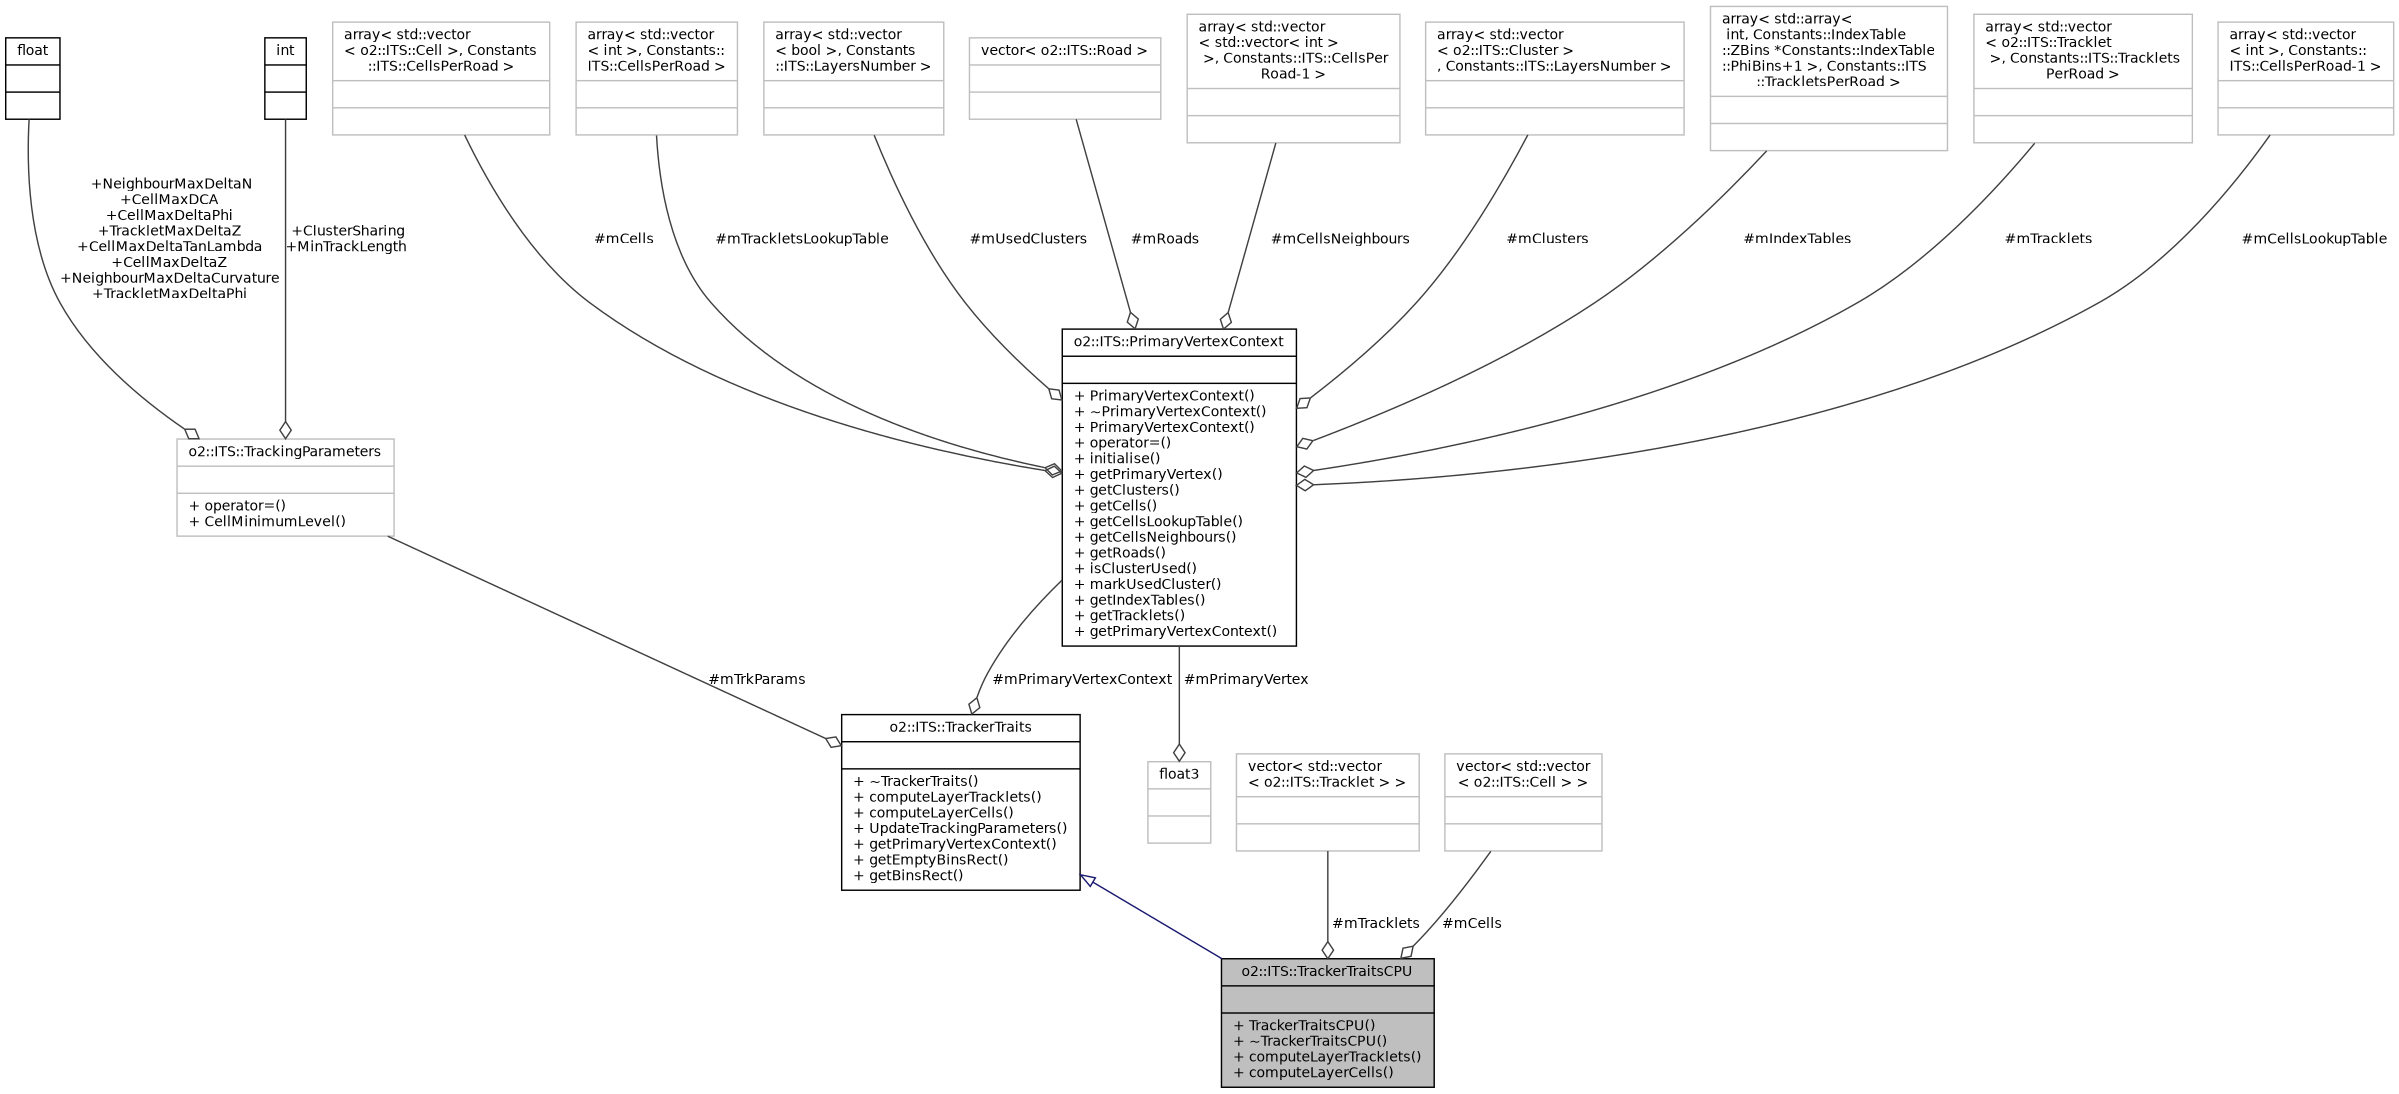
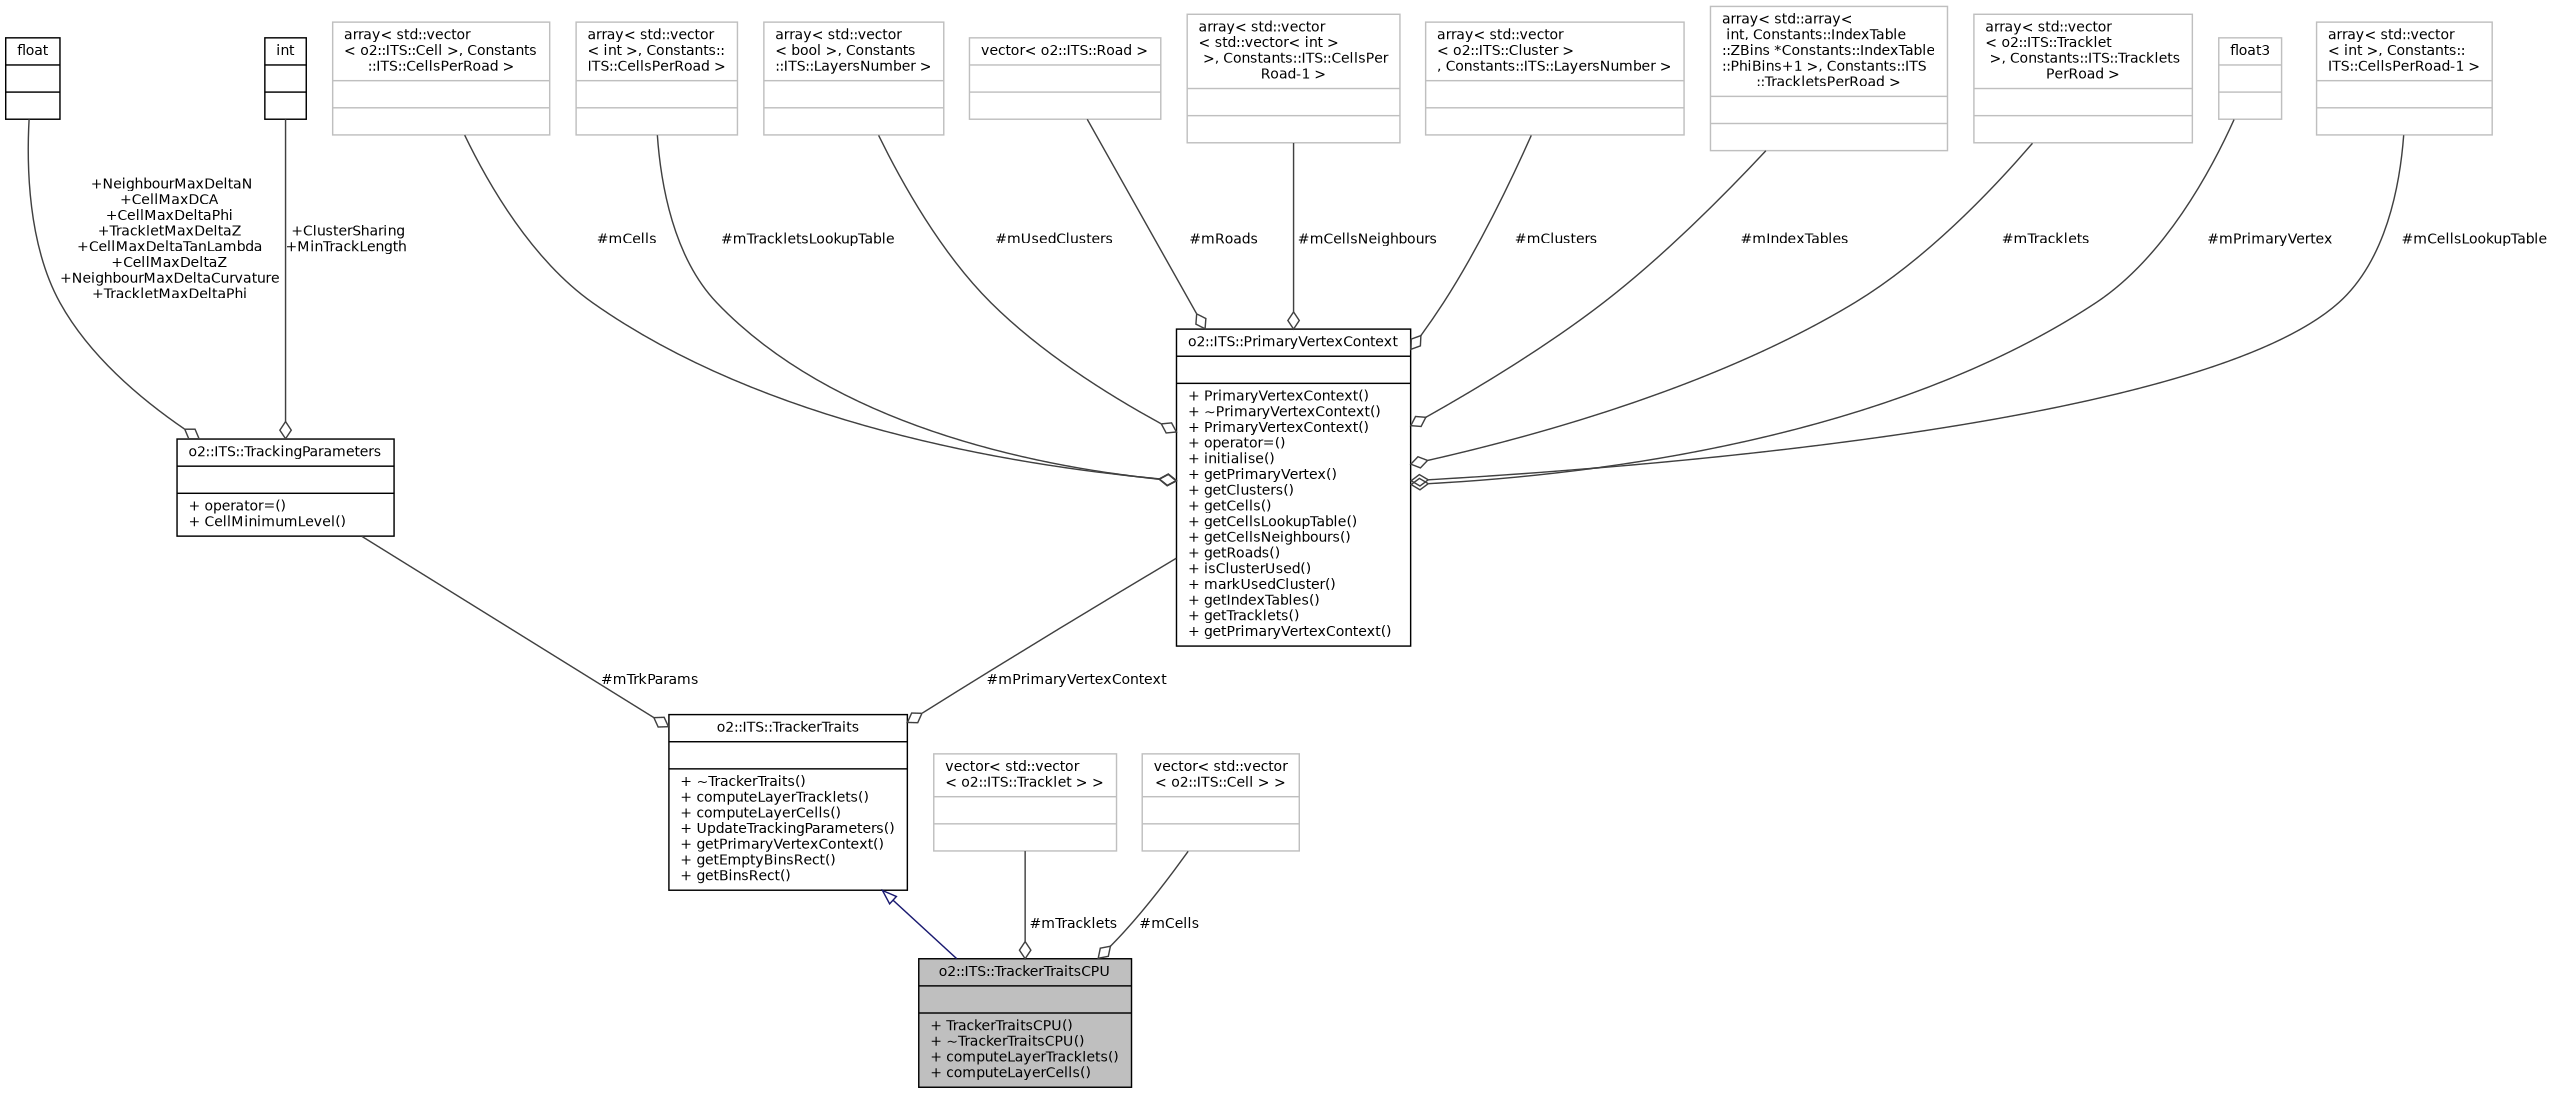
(286, 488) -> (286, 488)
(1179, 695) -> (1885, 402)
